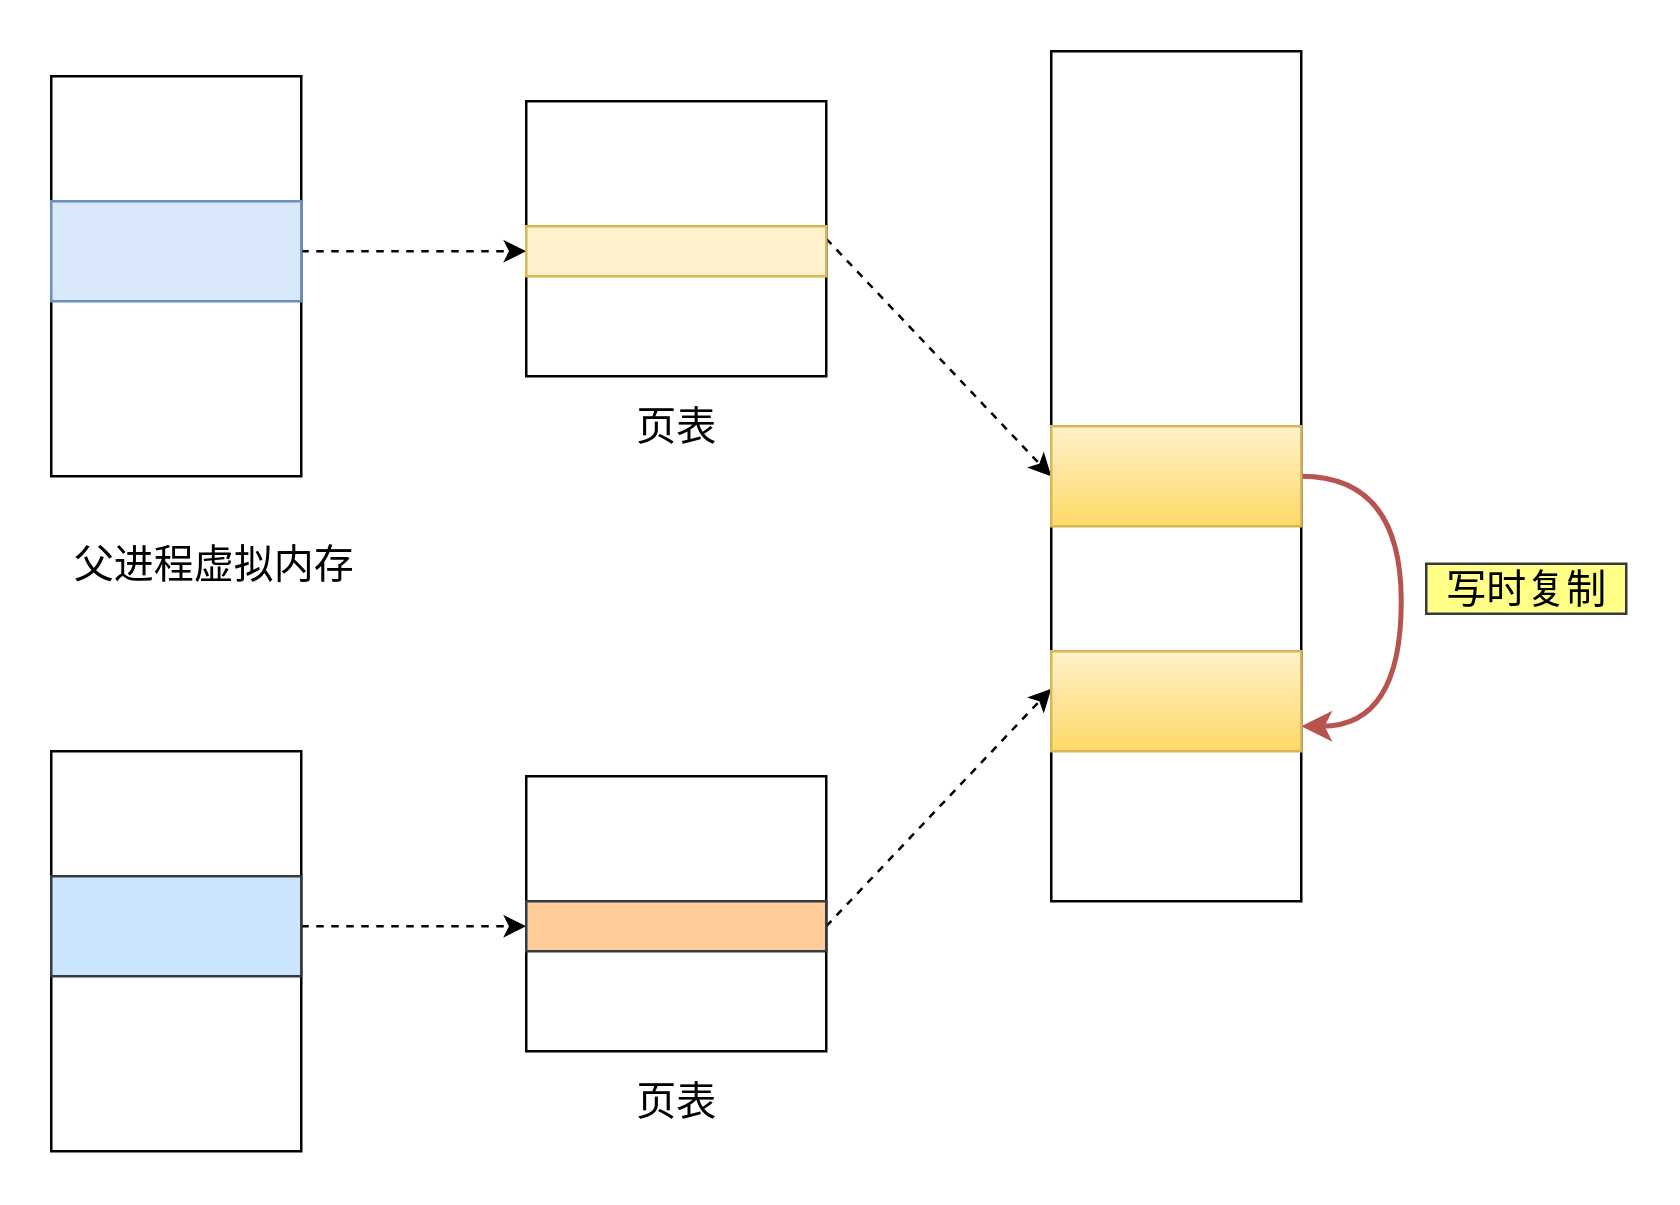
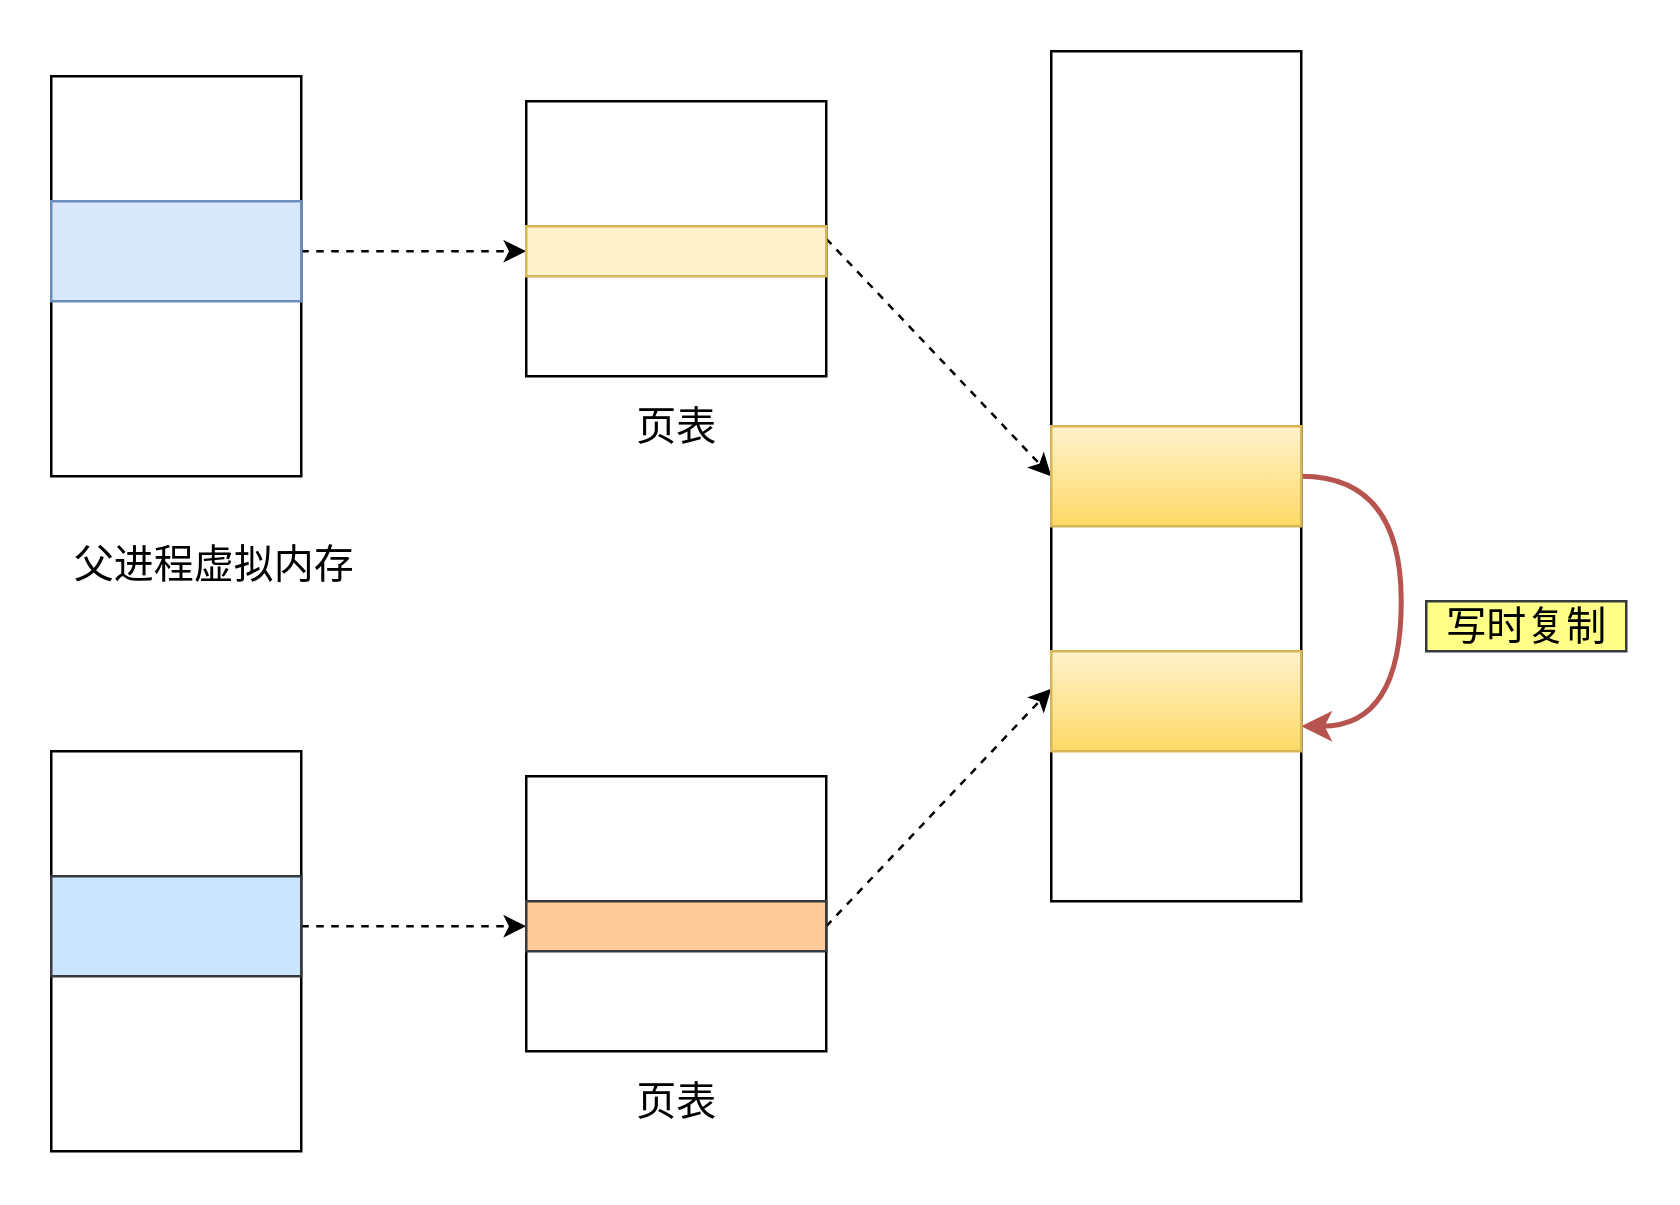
(1526, 589) -> (1526, 626)
